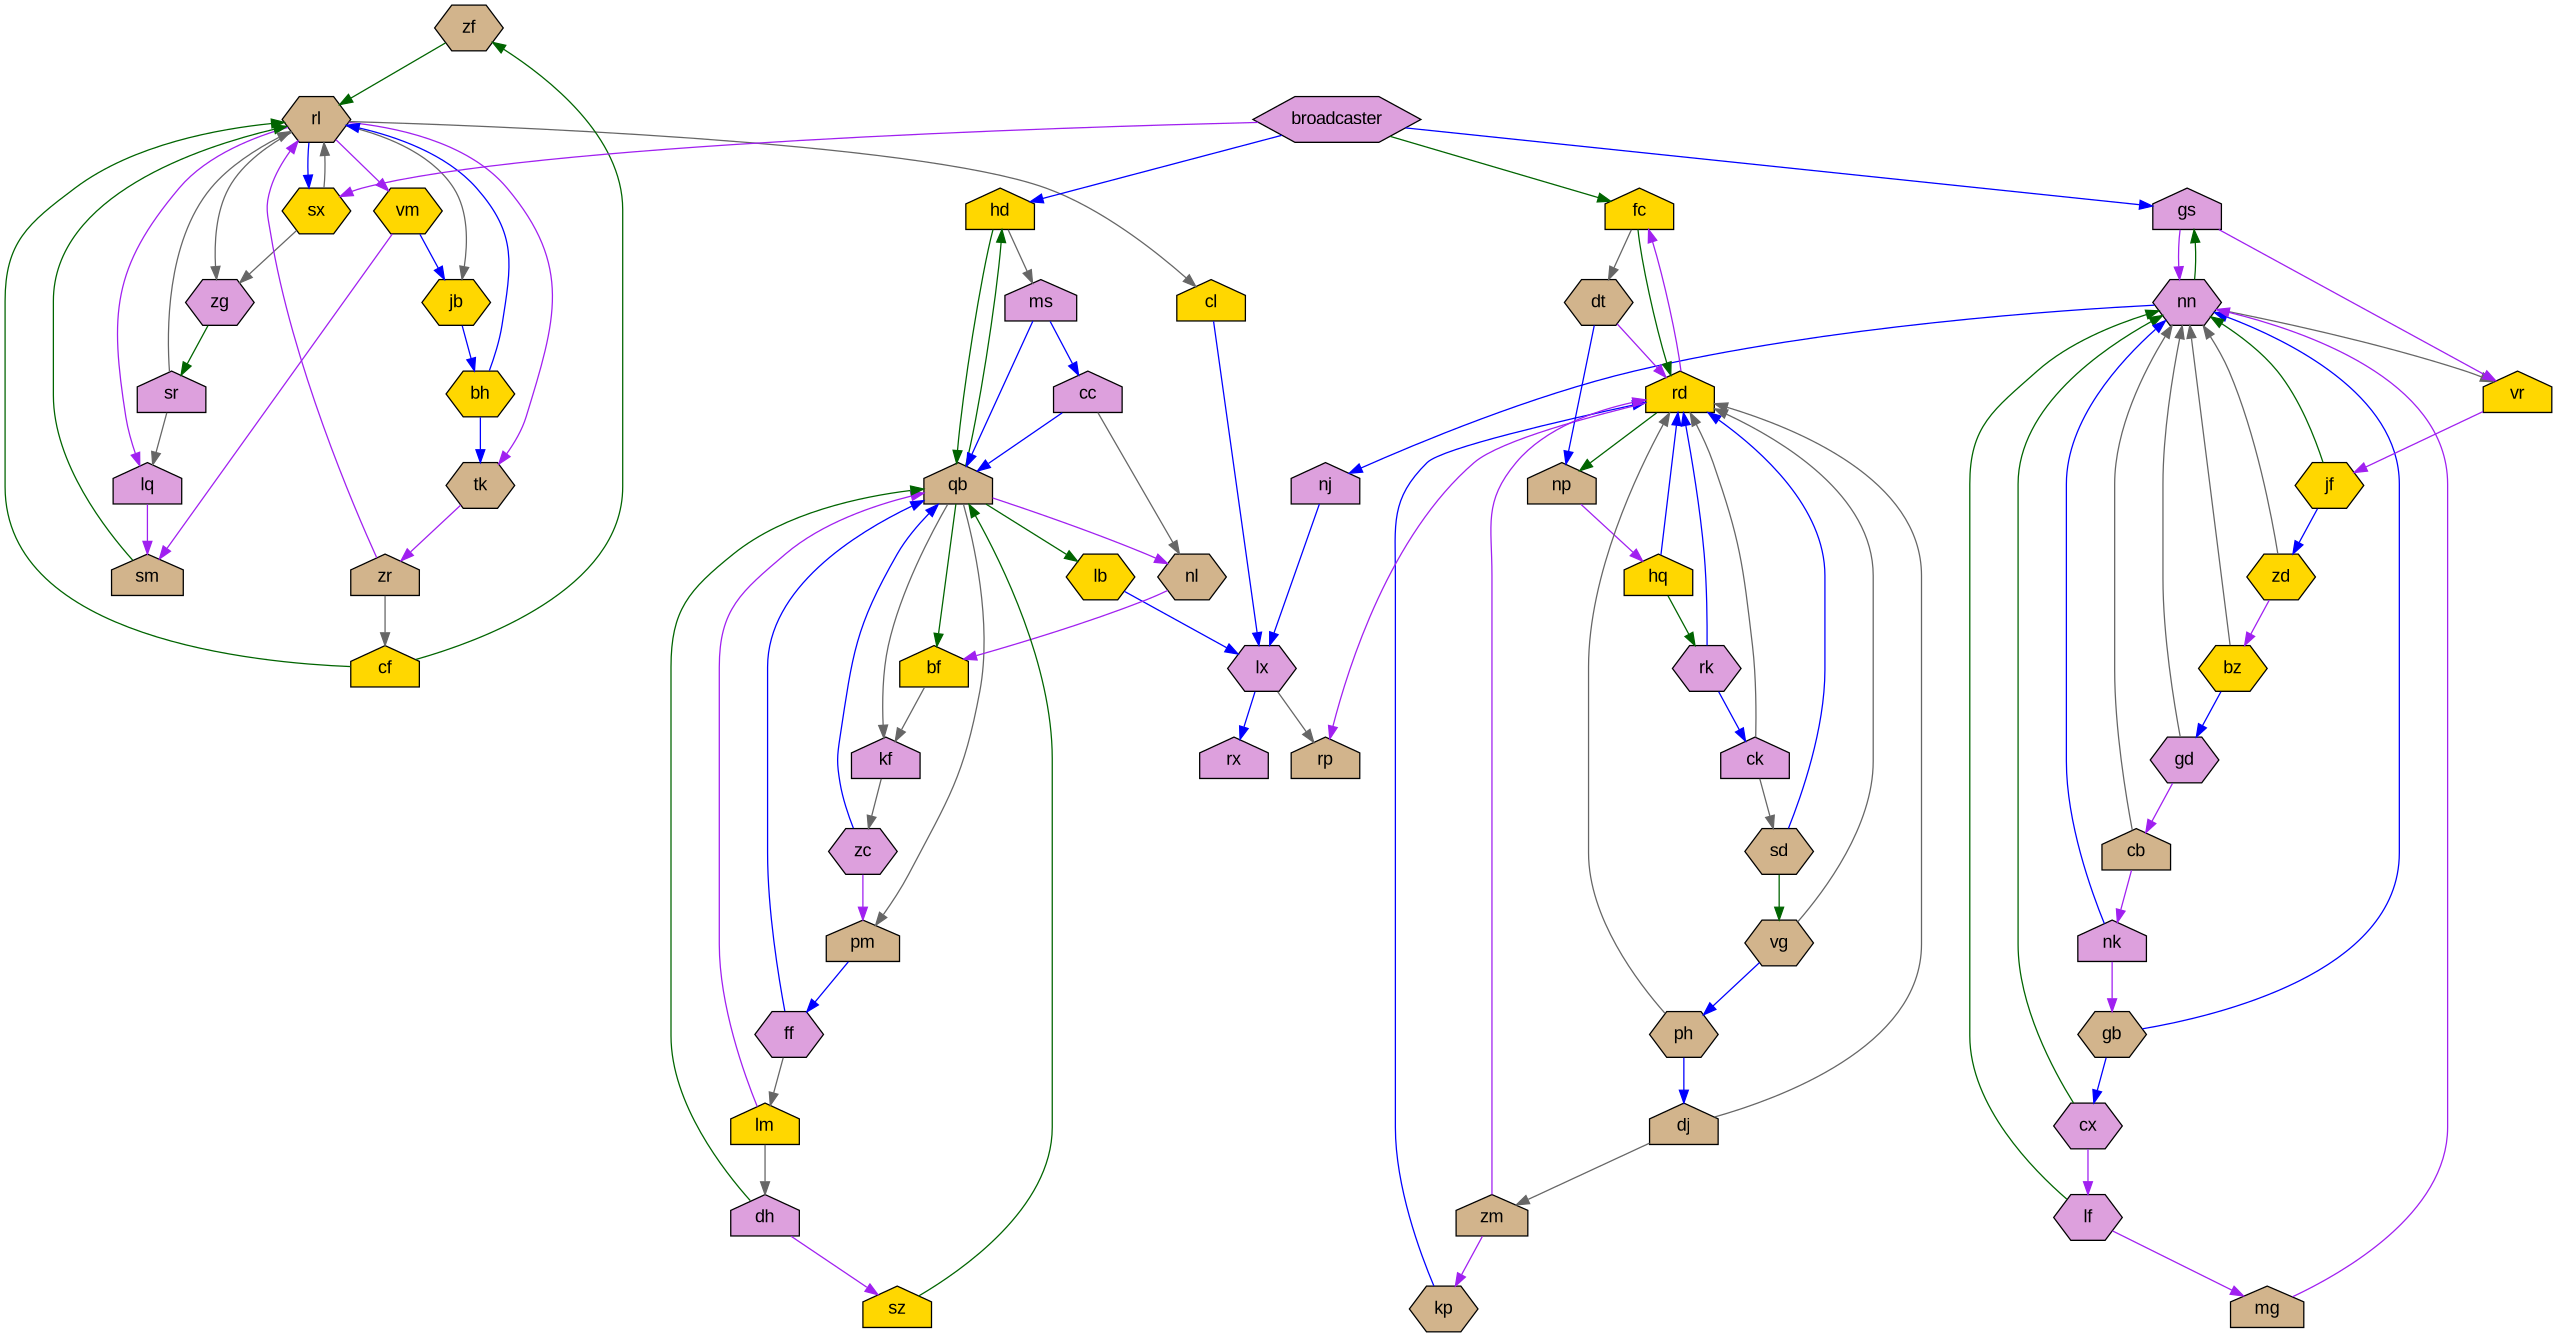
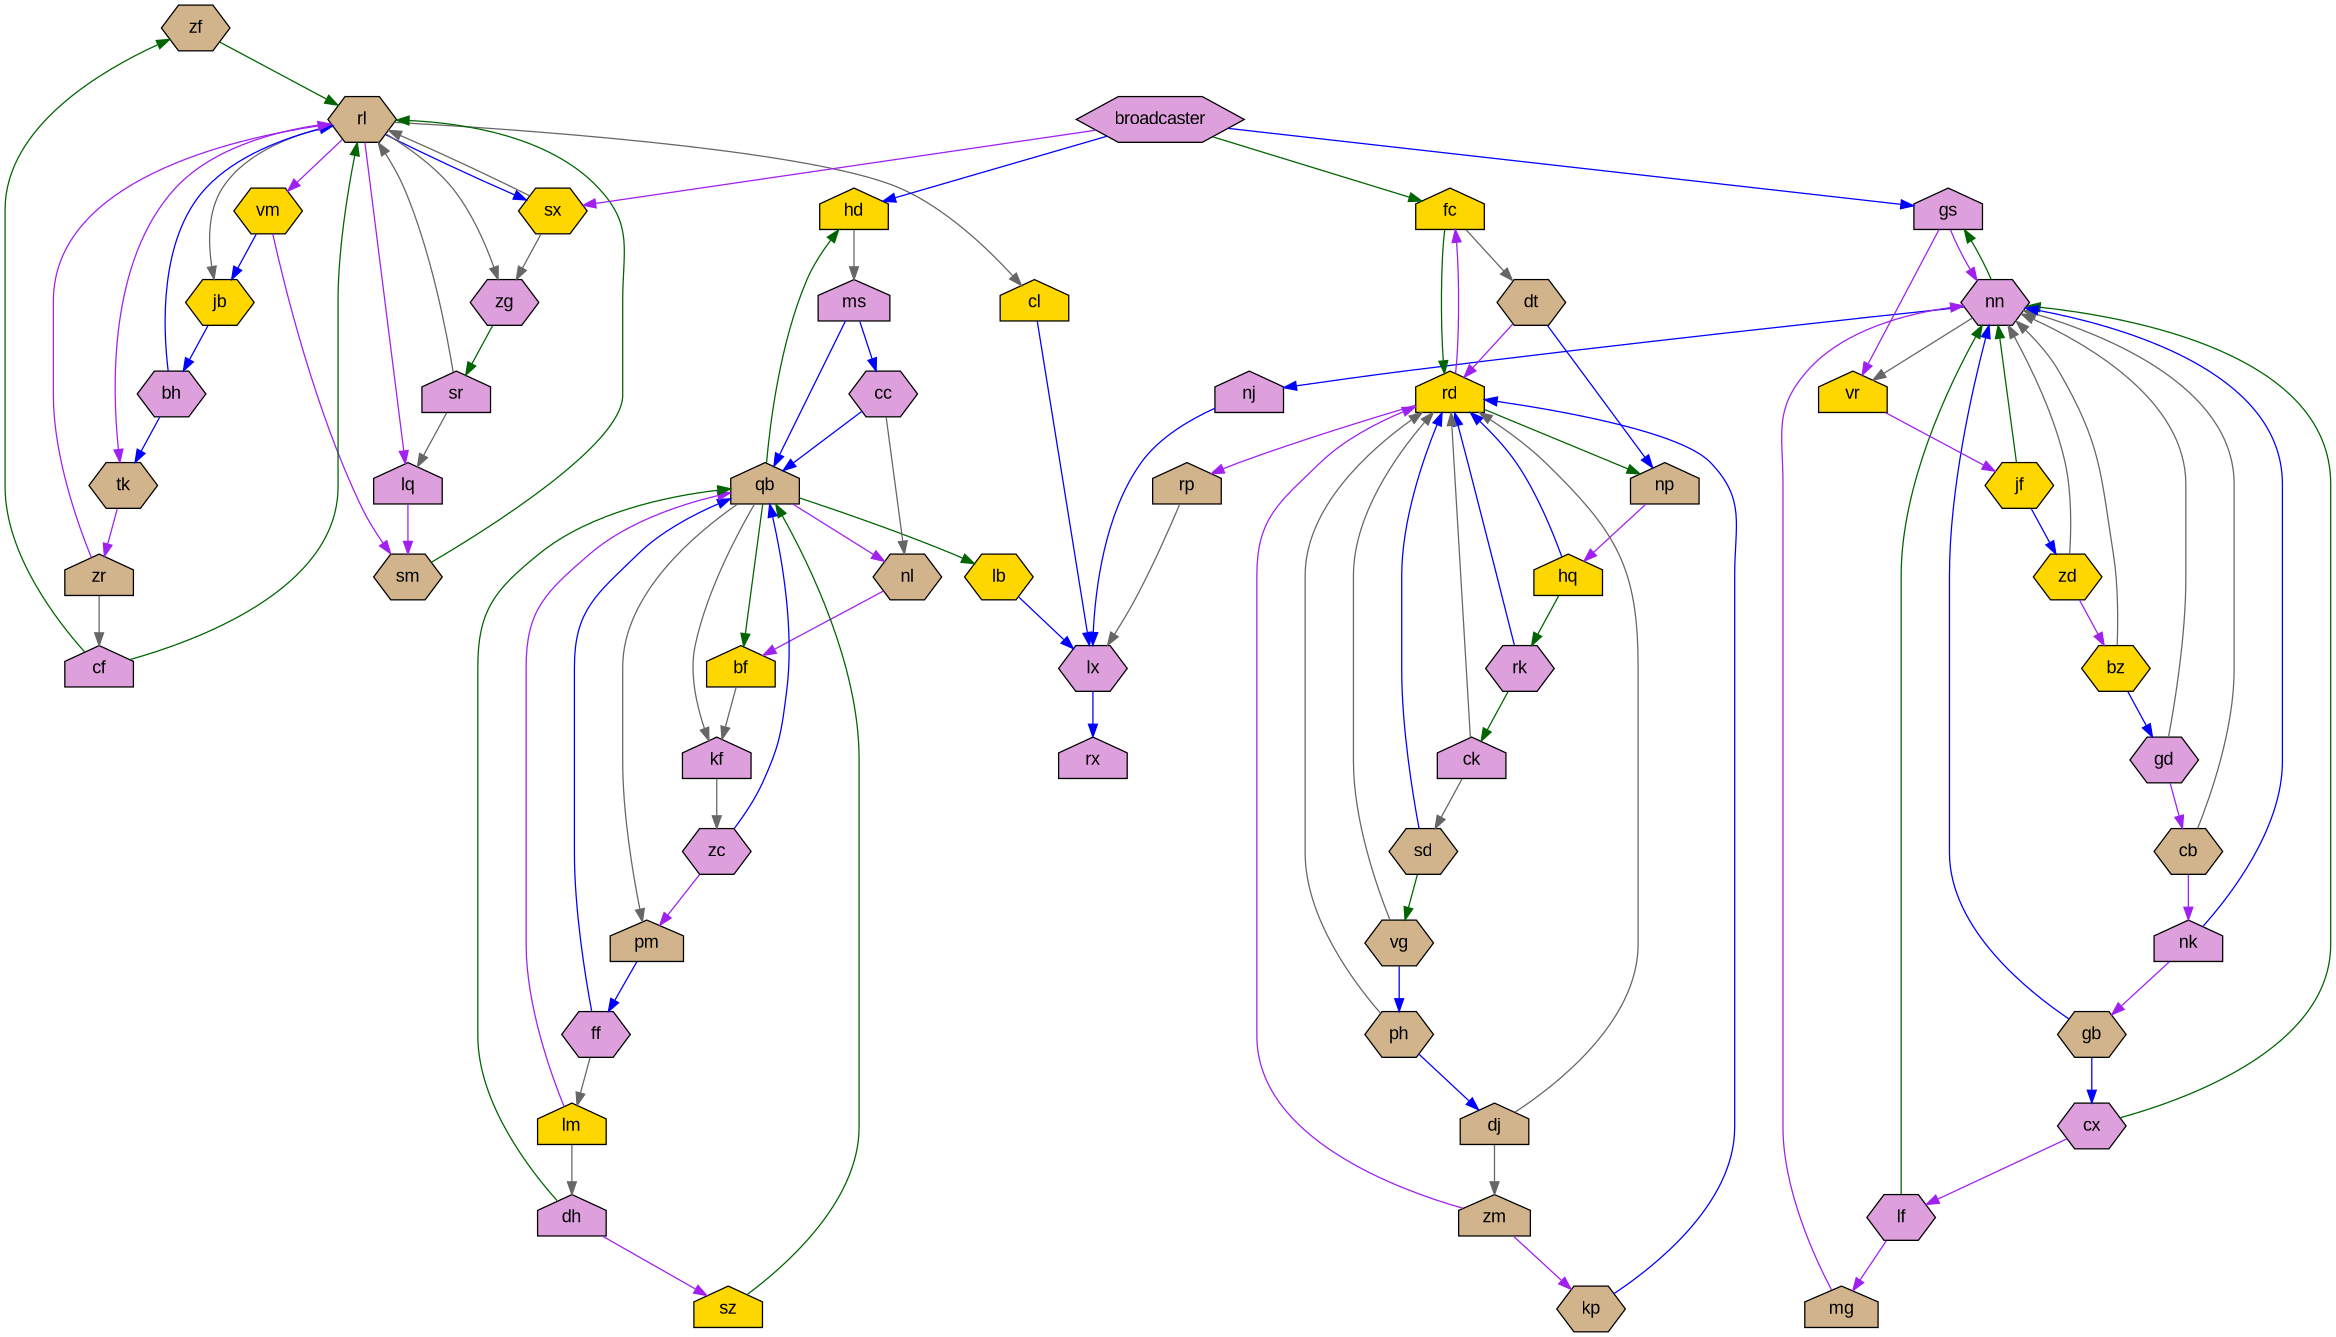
(972, 339) -> none
(480, 394) -> (172, 394)
(1088, 394) -> (883, 394)
(147, 577) -> (408, 577)
(385, 668) -> (99, 668)
(1729, 711) -> (1498, 711)
(1292, 712) -> (1150, 571)
(2136, 851) -> (2188, 851)
